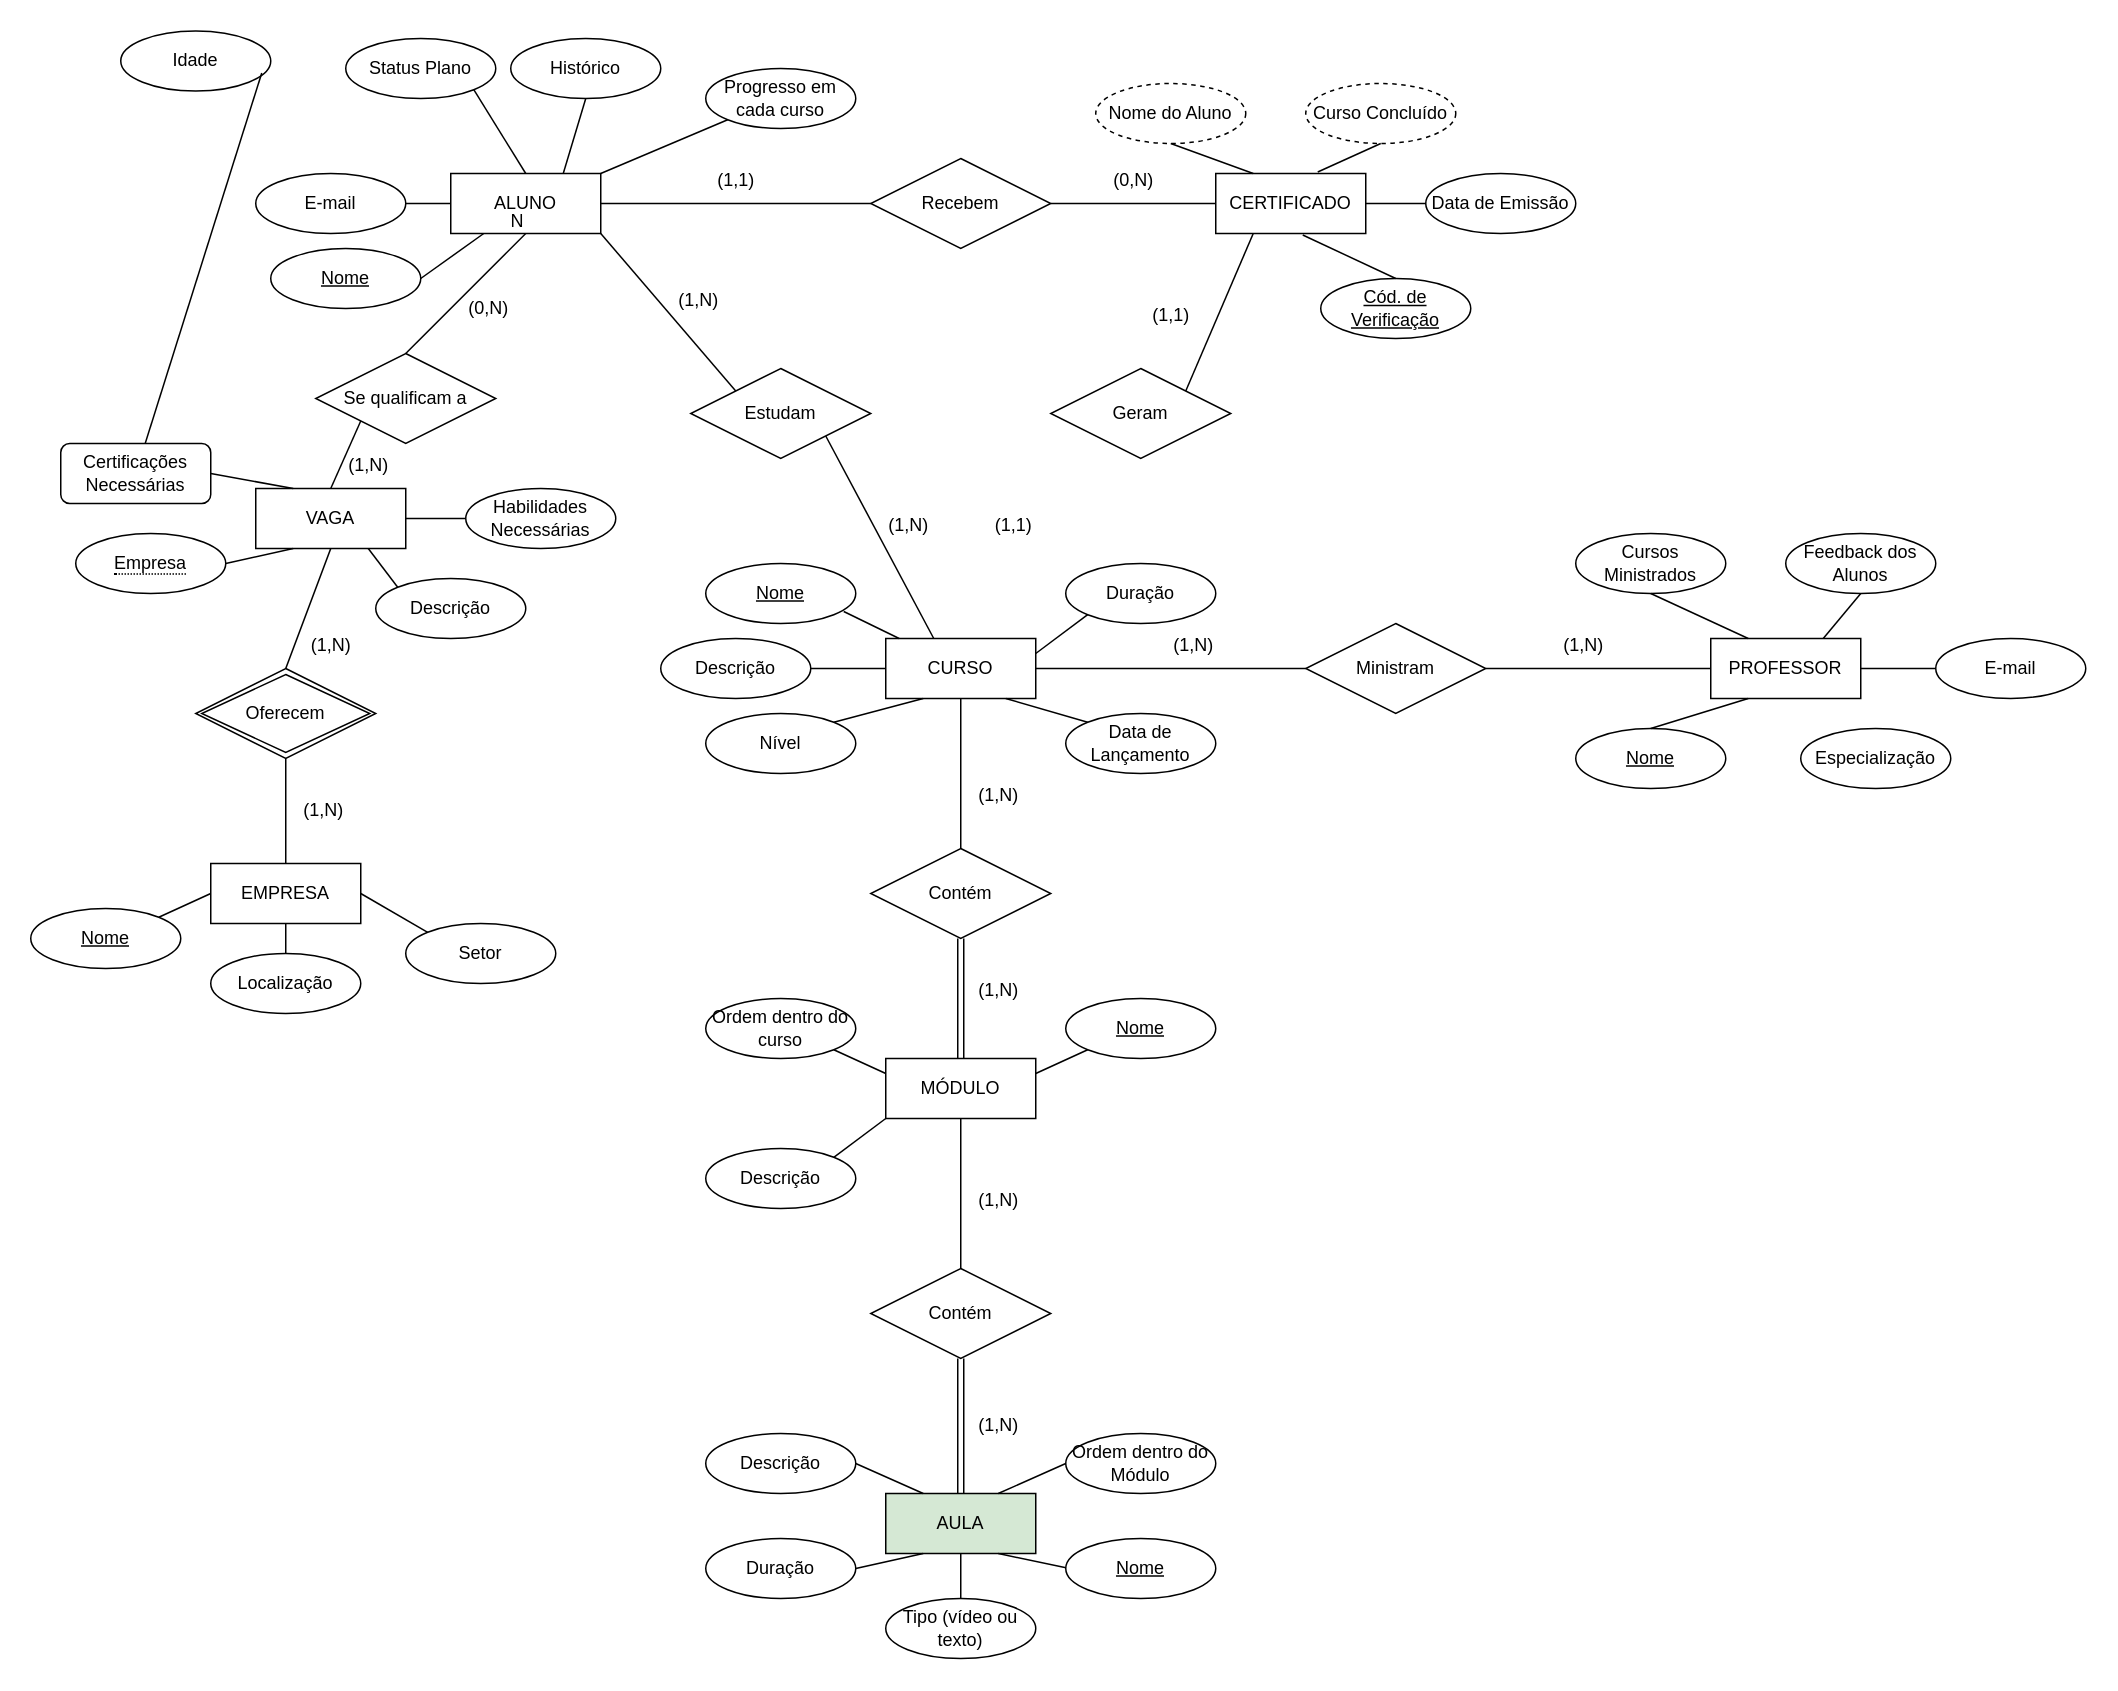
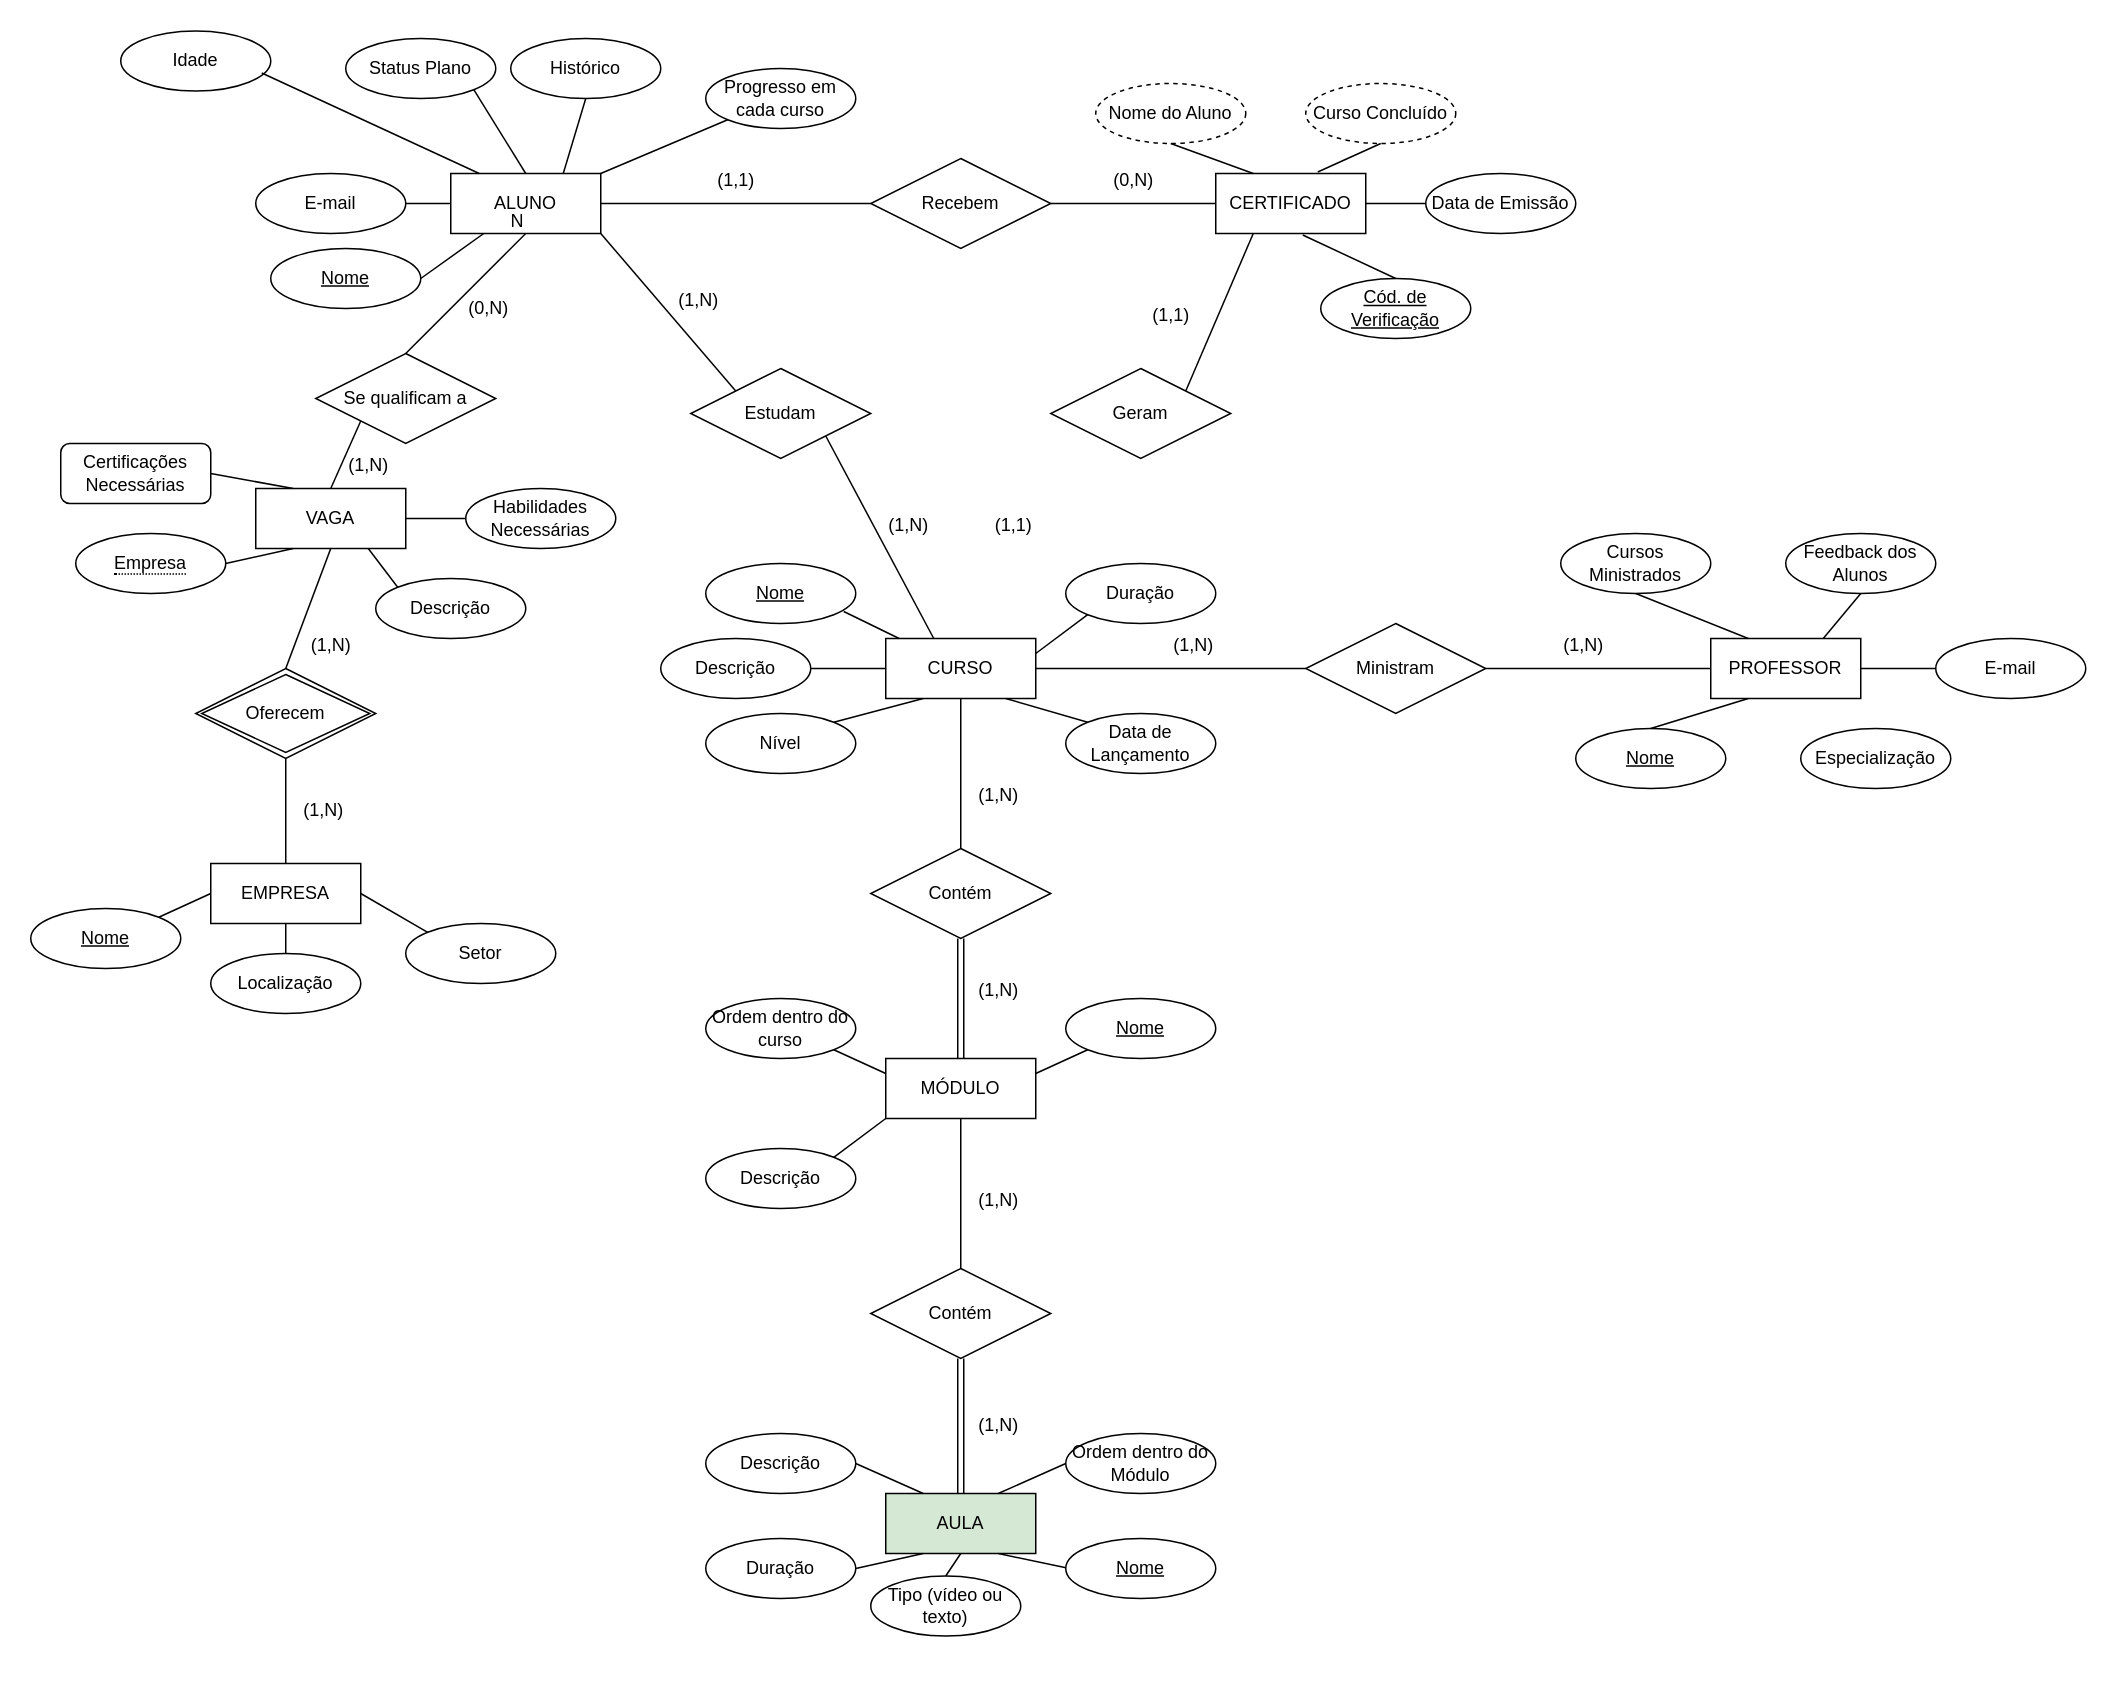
(203, 258) -> (370, 123)
(1651, 563) -> (1636, 563)
(961, 1628) -> (946, 1606)
